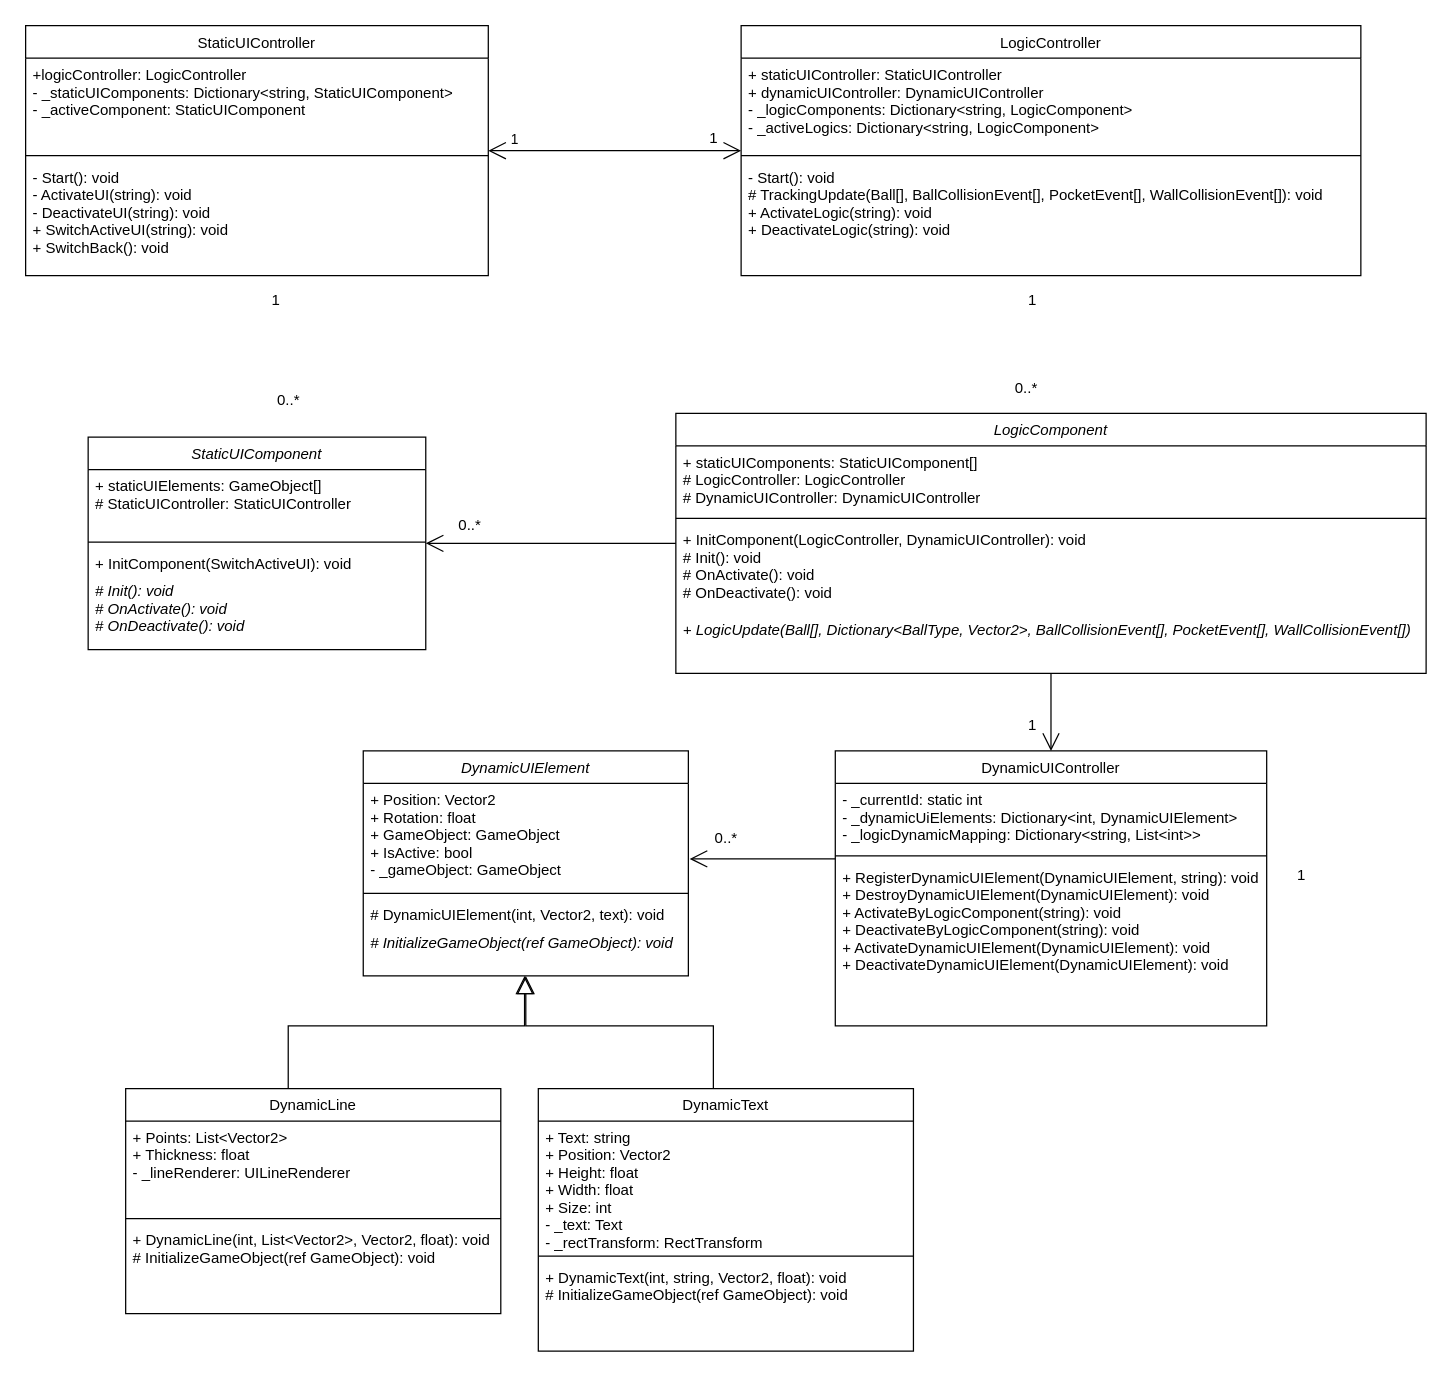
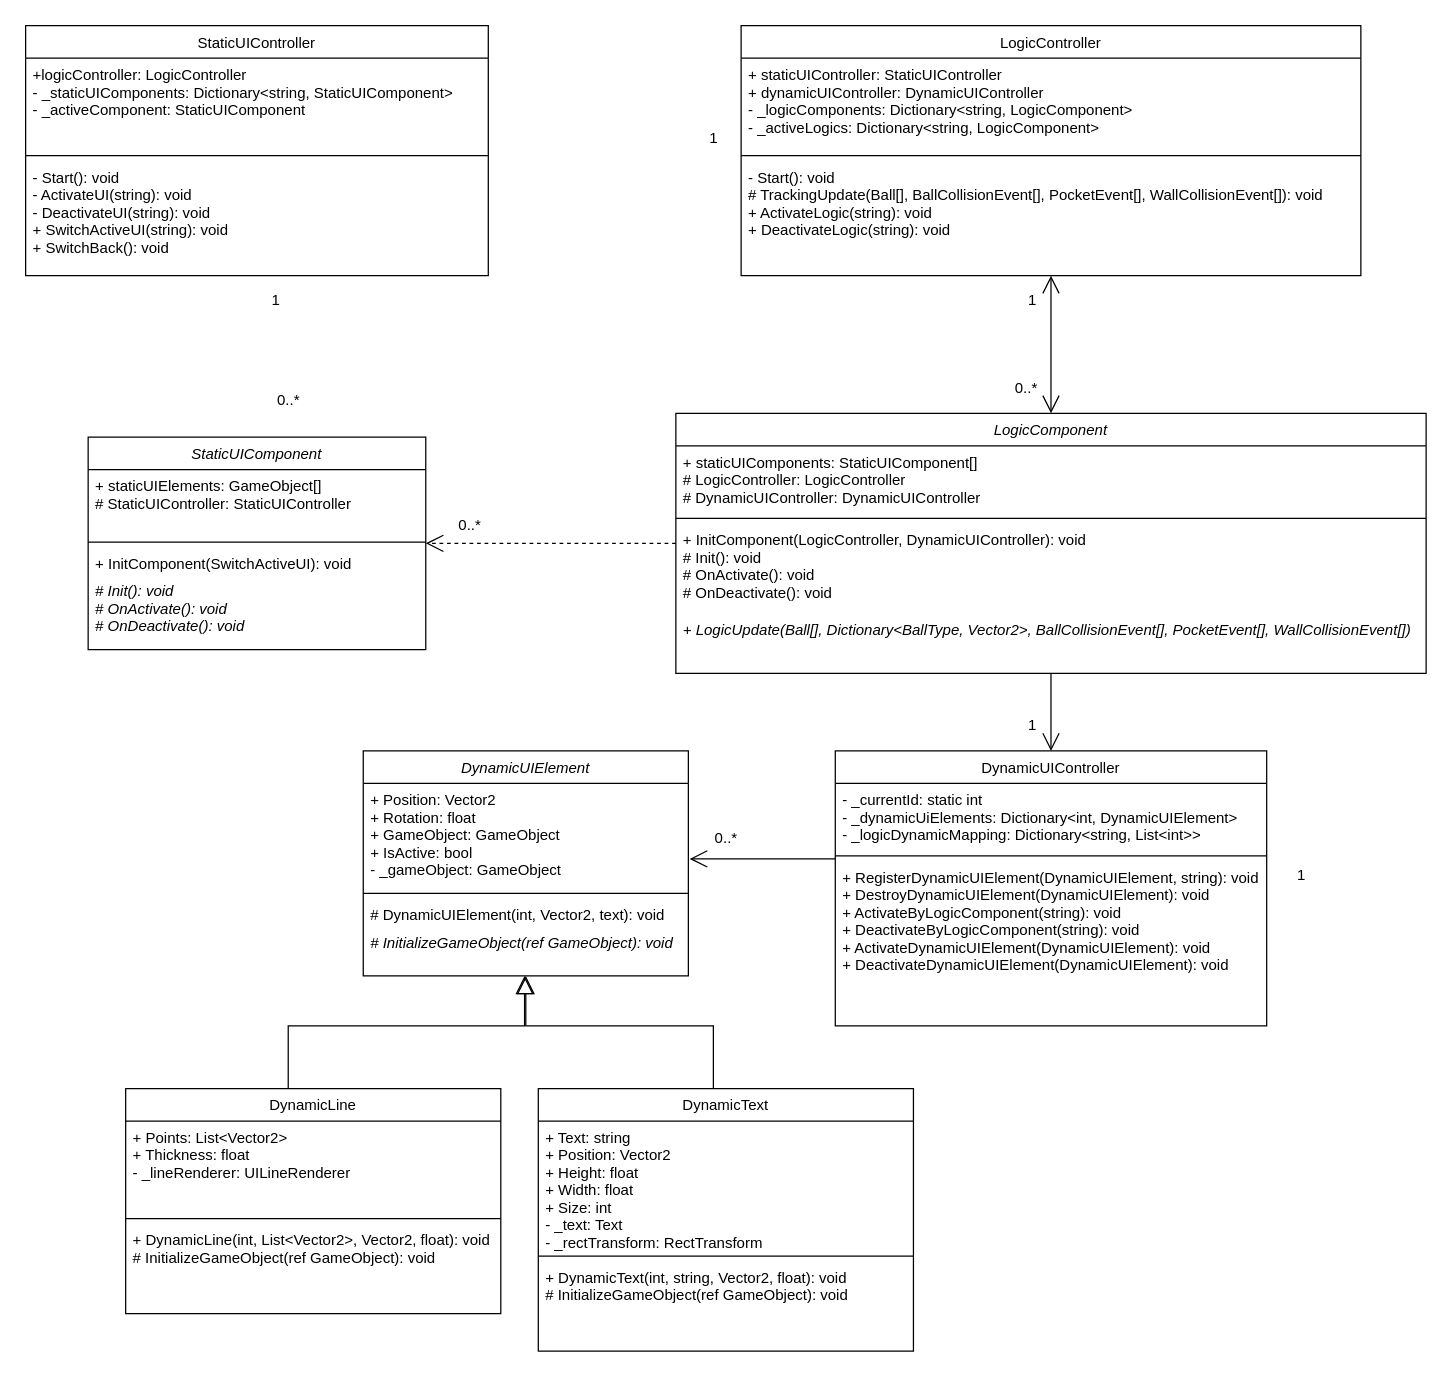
(615, 151) -> none
none -> (1051, 344)
(551, 543) -> (551, 543)
